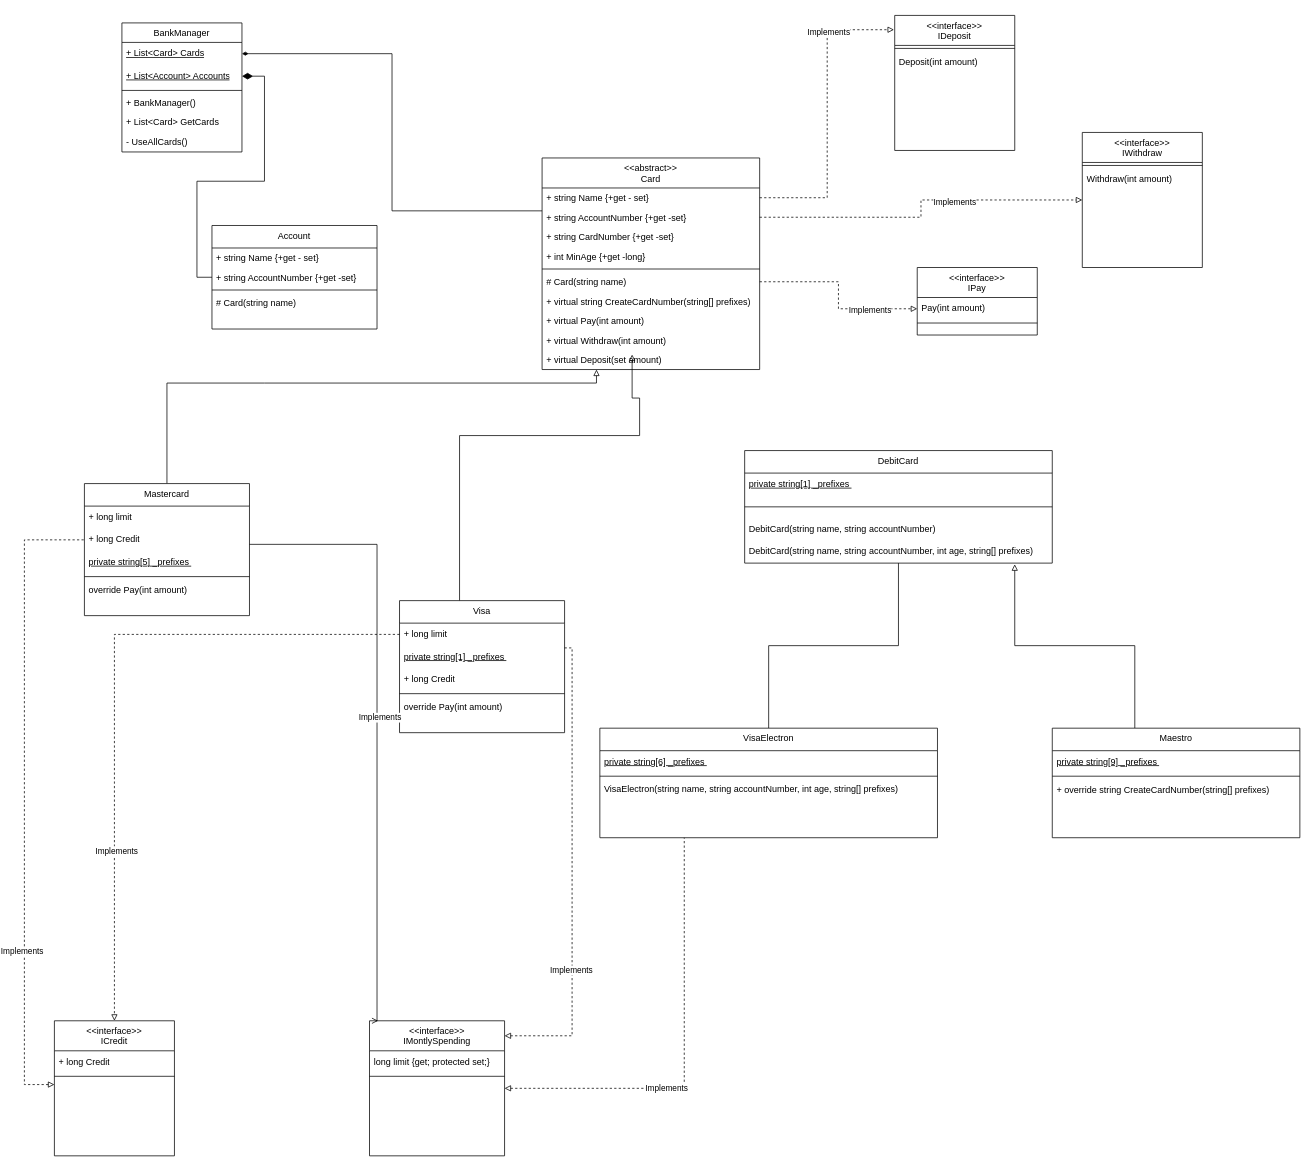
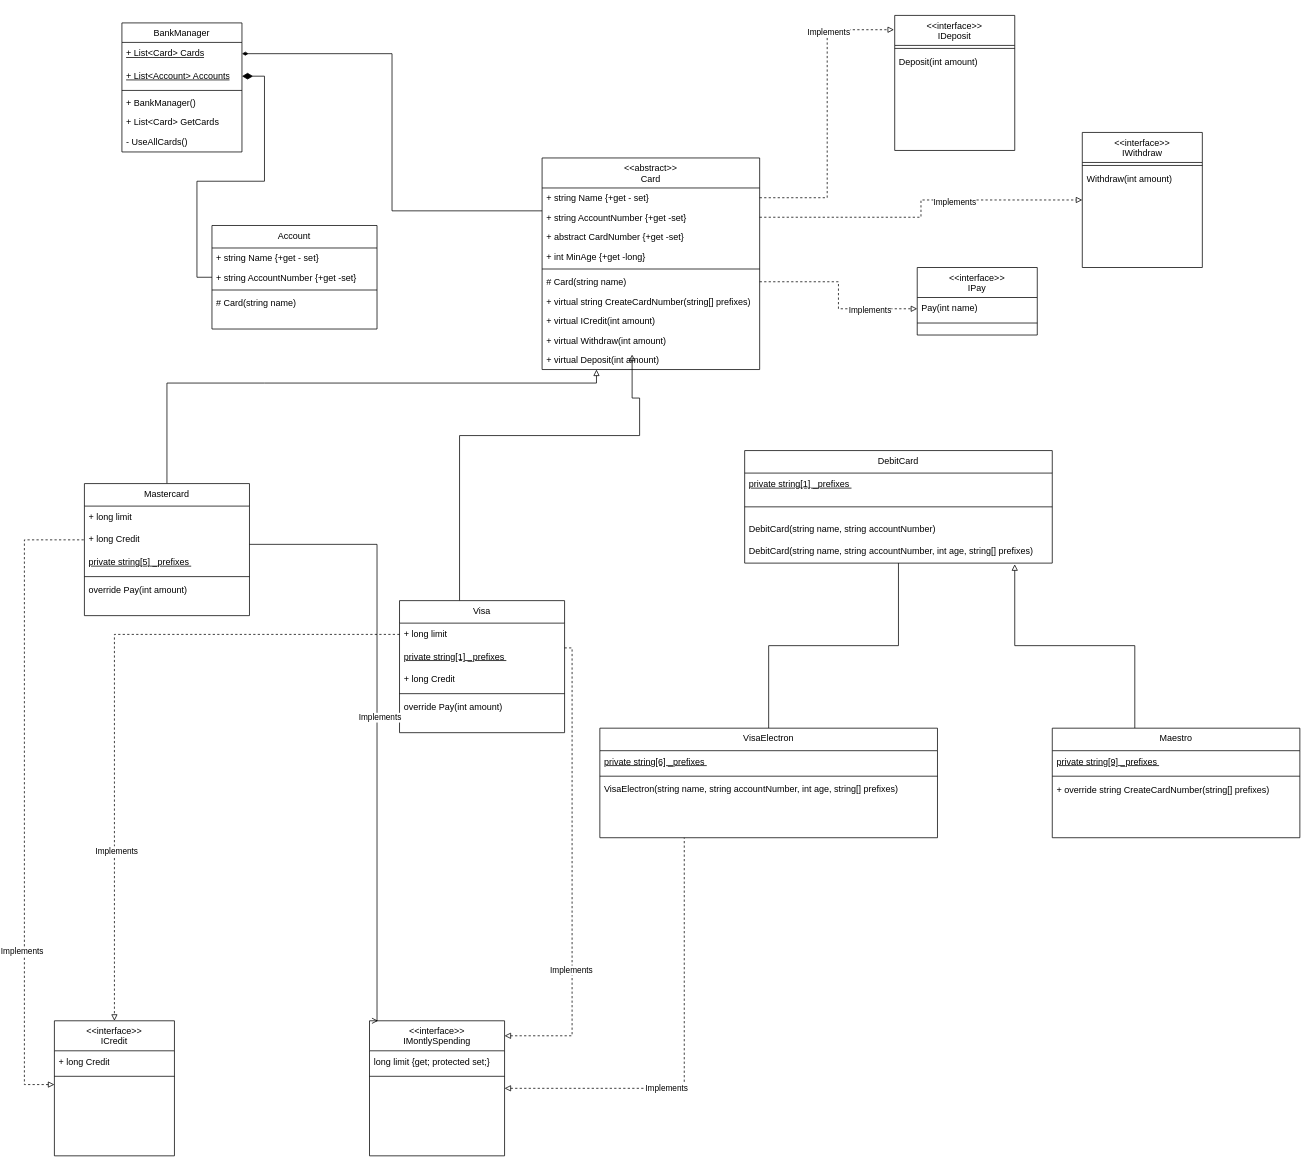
(618, 237) -> (624, 237)
(957, 309) -> (952, 309)
(602, 321) -> (611, 321)
(612, 360) -> (611, 360)
